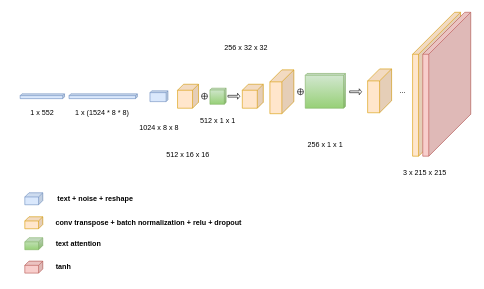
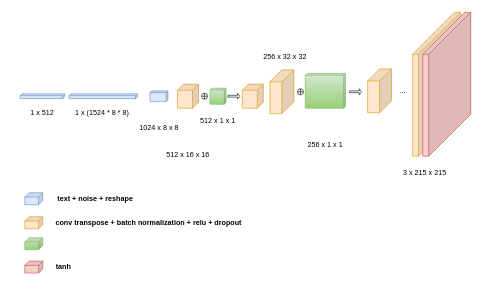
(246, 48) -> (285, 57)
(42, 113) -> (42, 113)
(78, 244) -> none
